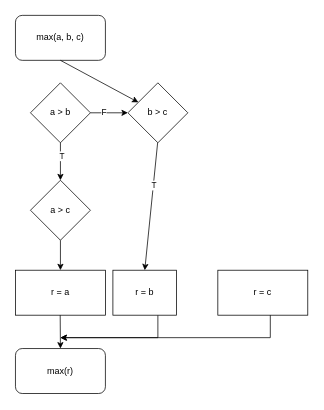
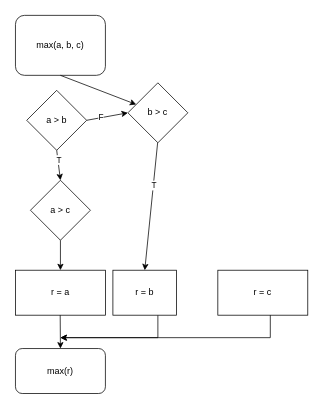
(60, 38) -> (60, 45)
(60, 113) -> (57, 120)
